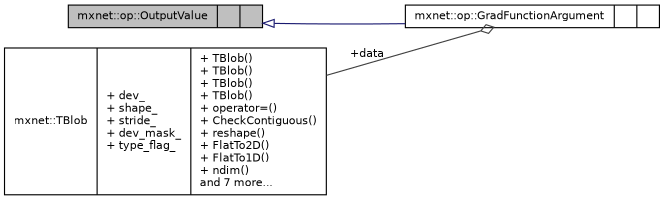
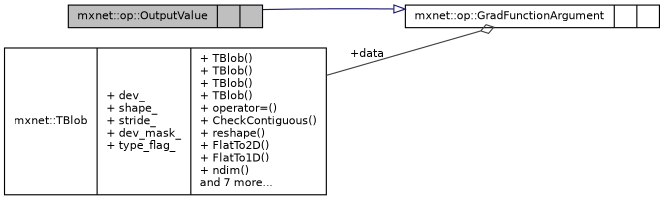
(340, 24) -> (328, 9)
